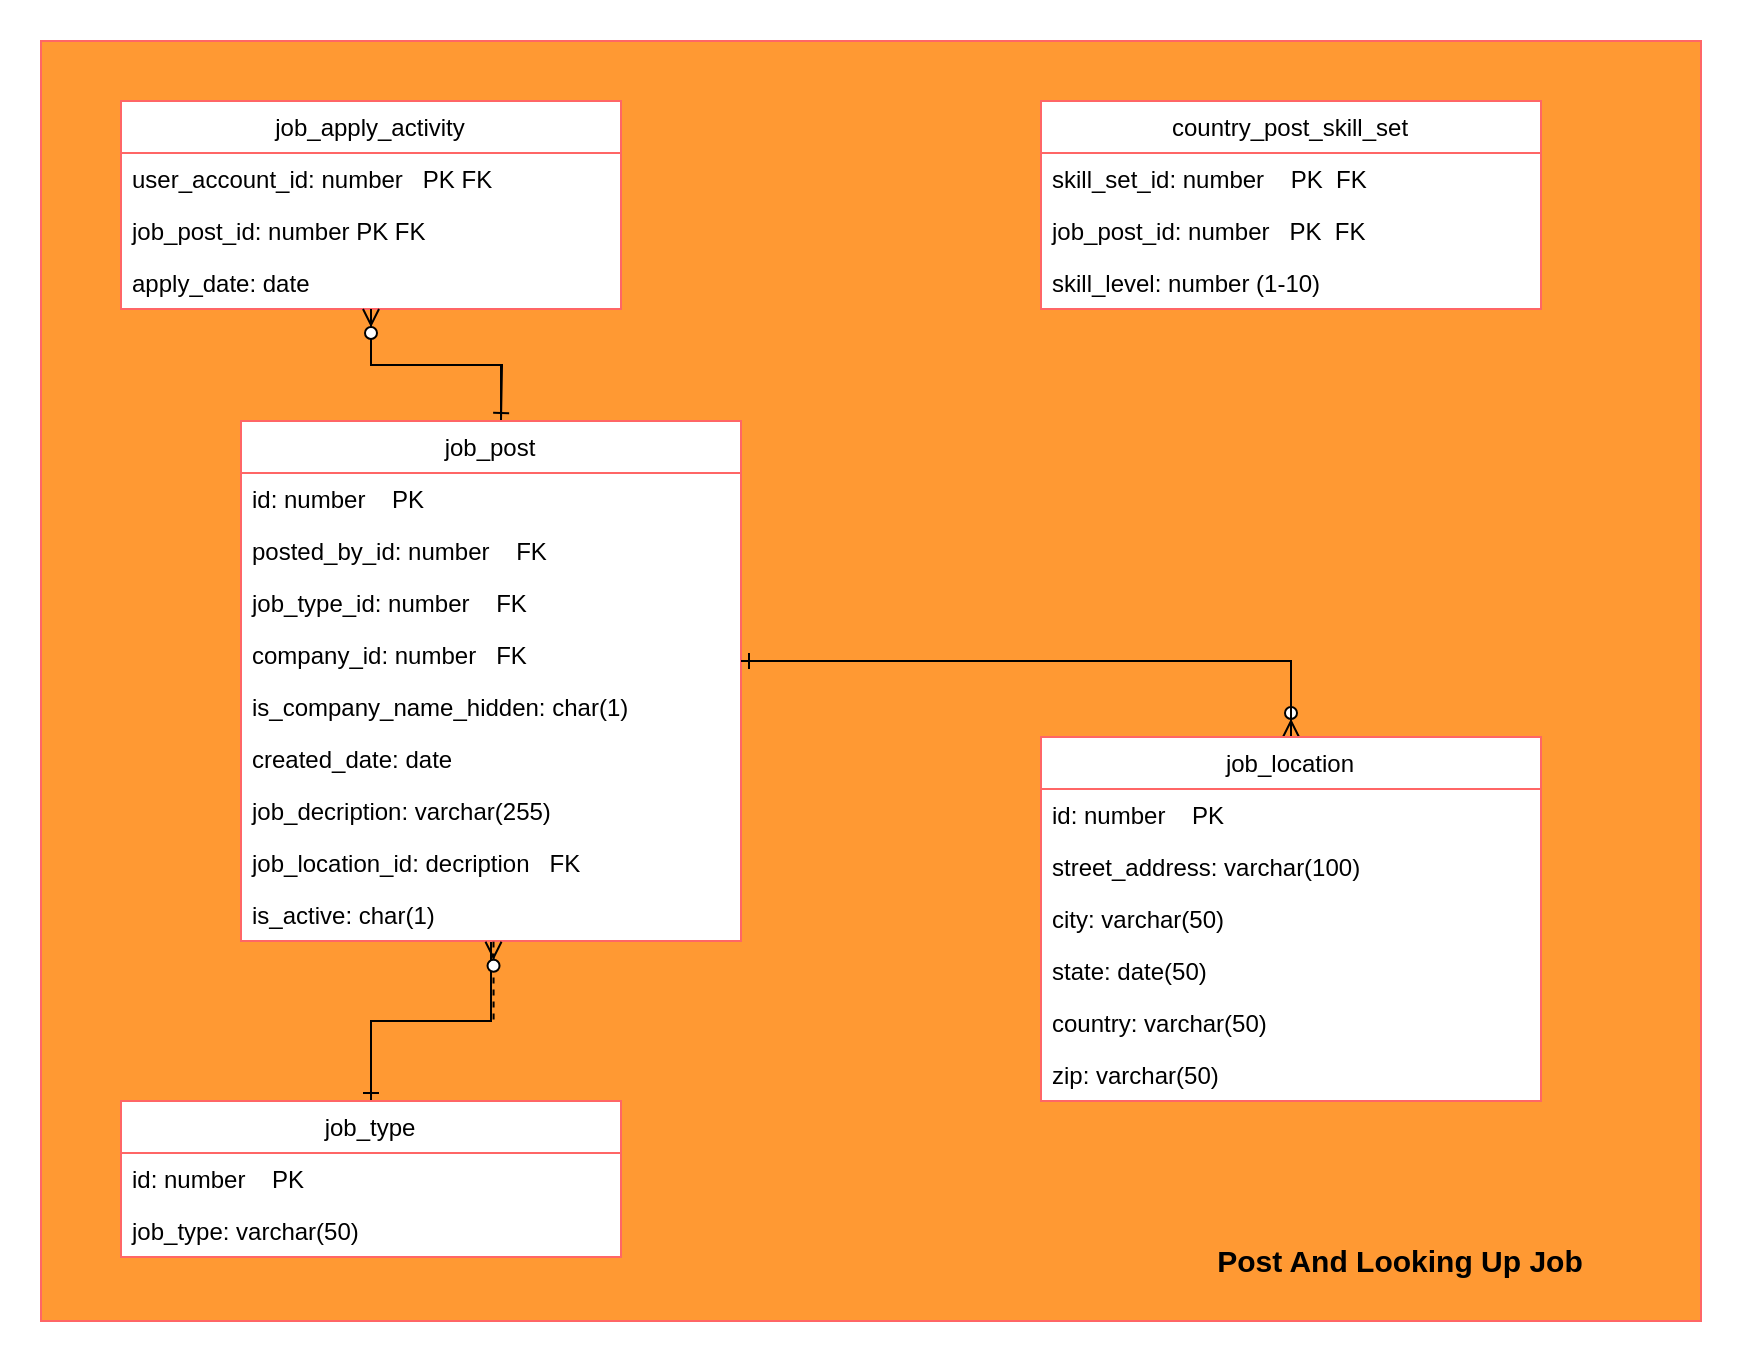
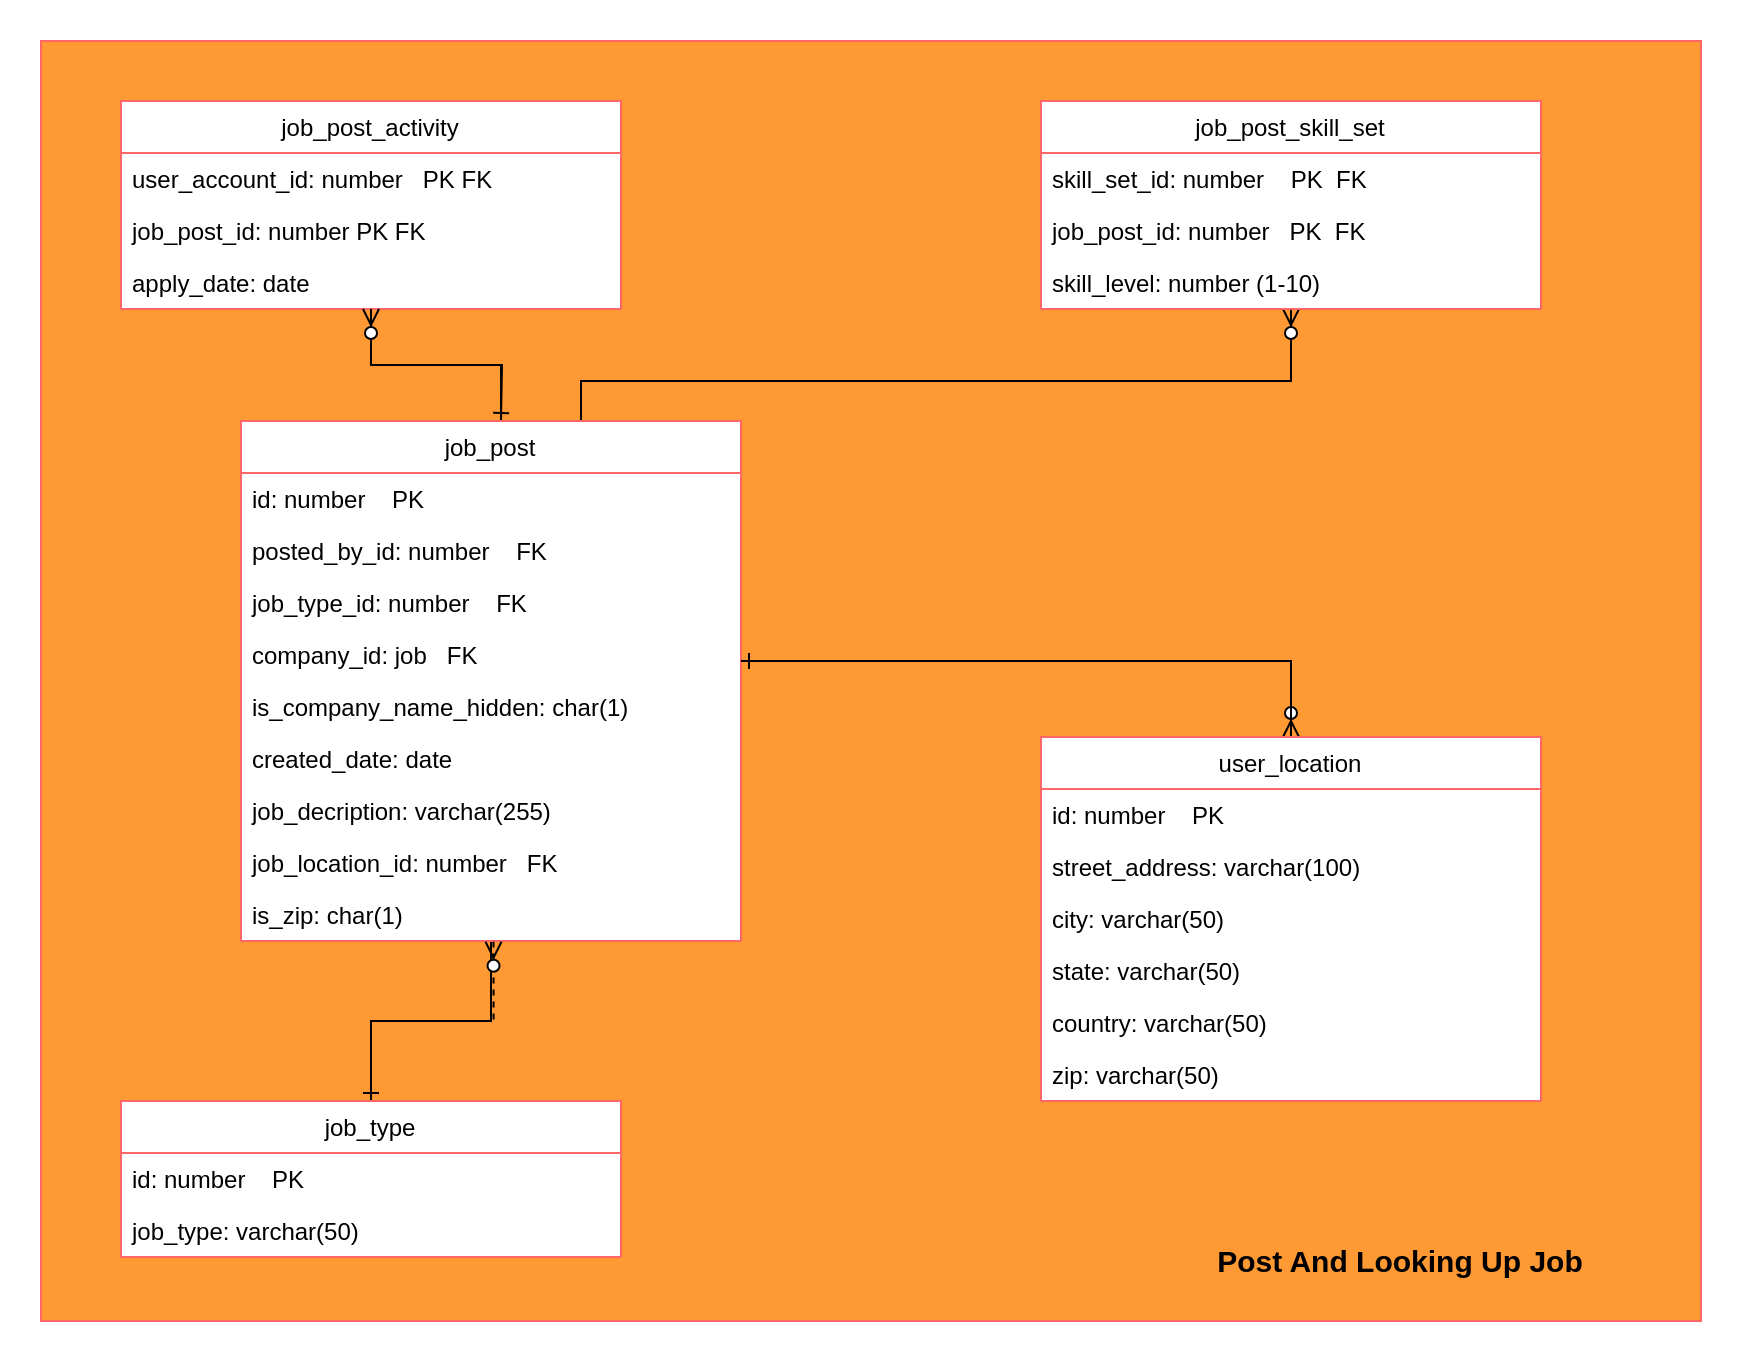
(370, 128) -> (370, 128)
(1290, 128) -> (1290, 128)
none -> (952, 381)
(394, 656) -> (374, 656)
(1290, 764) -> (1290, 764)
(442, 864) -> (421, 864)
(360, 916) -> (340, 916)
(1147, 972) -> (1167, 972)
